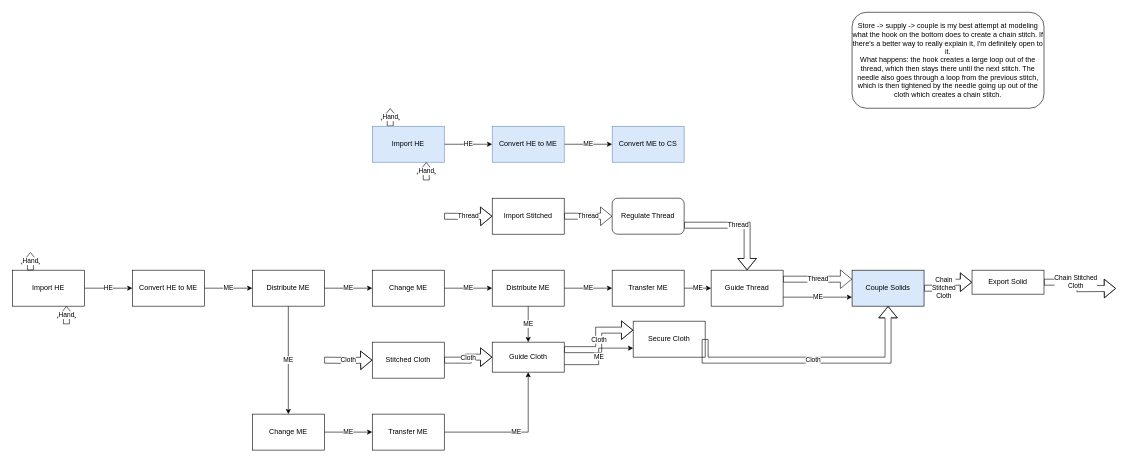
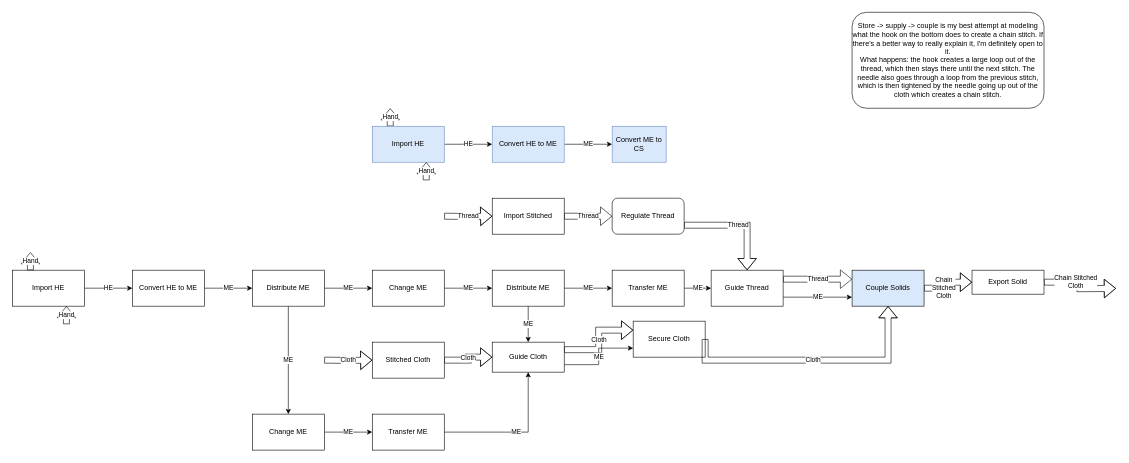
(648, 144) -> (639, 144)
